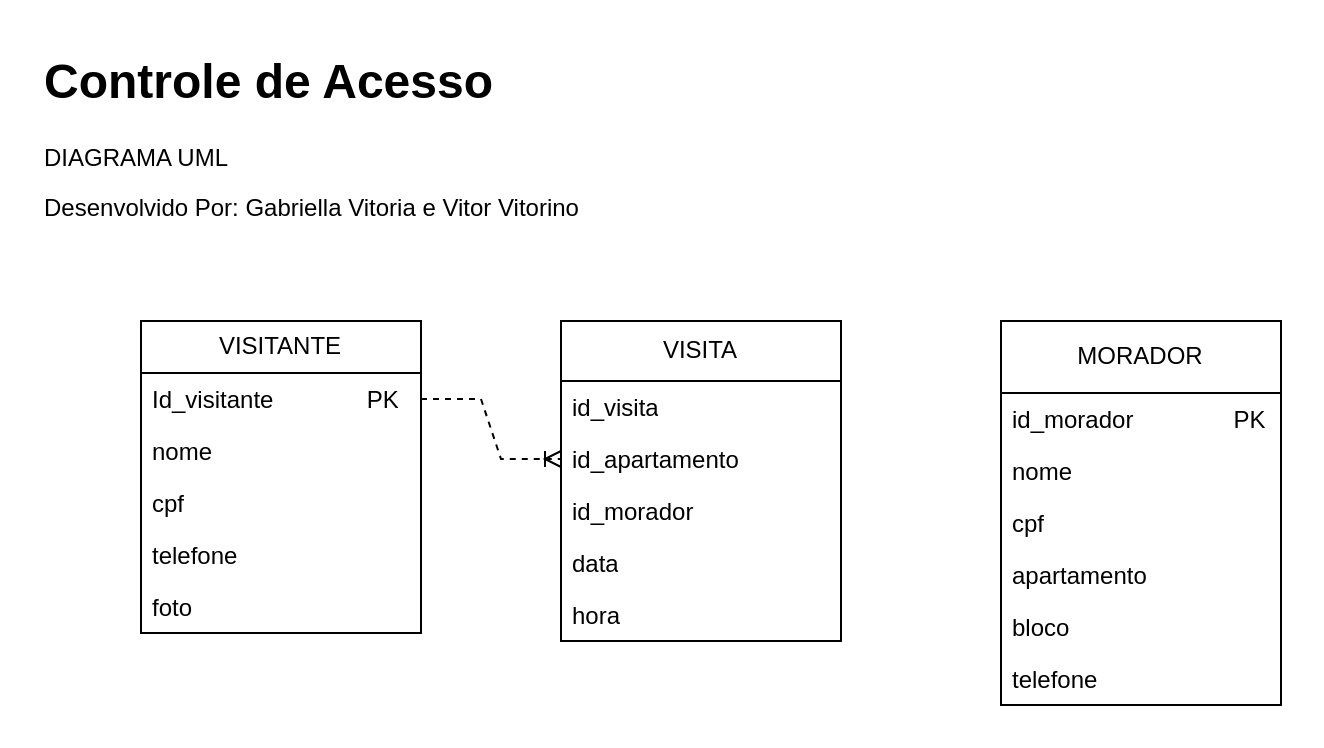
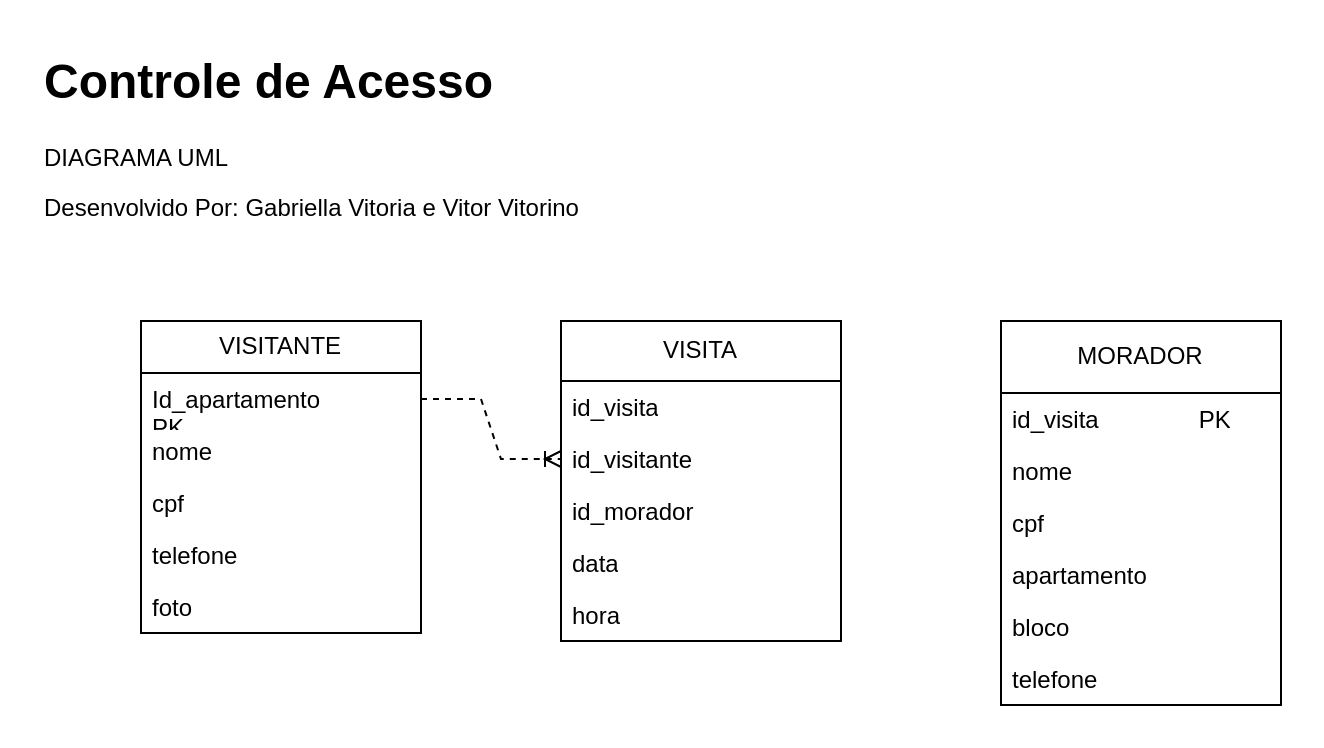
(283, 416) -> (283, 416)
(1143, 436) -> (1143, 436)
(664, 461) -> (644, 461)
